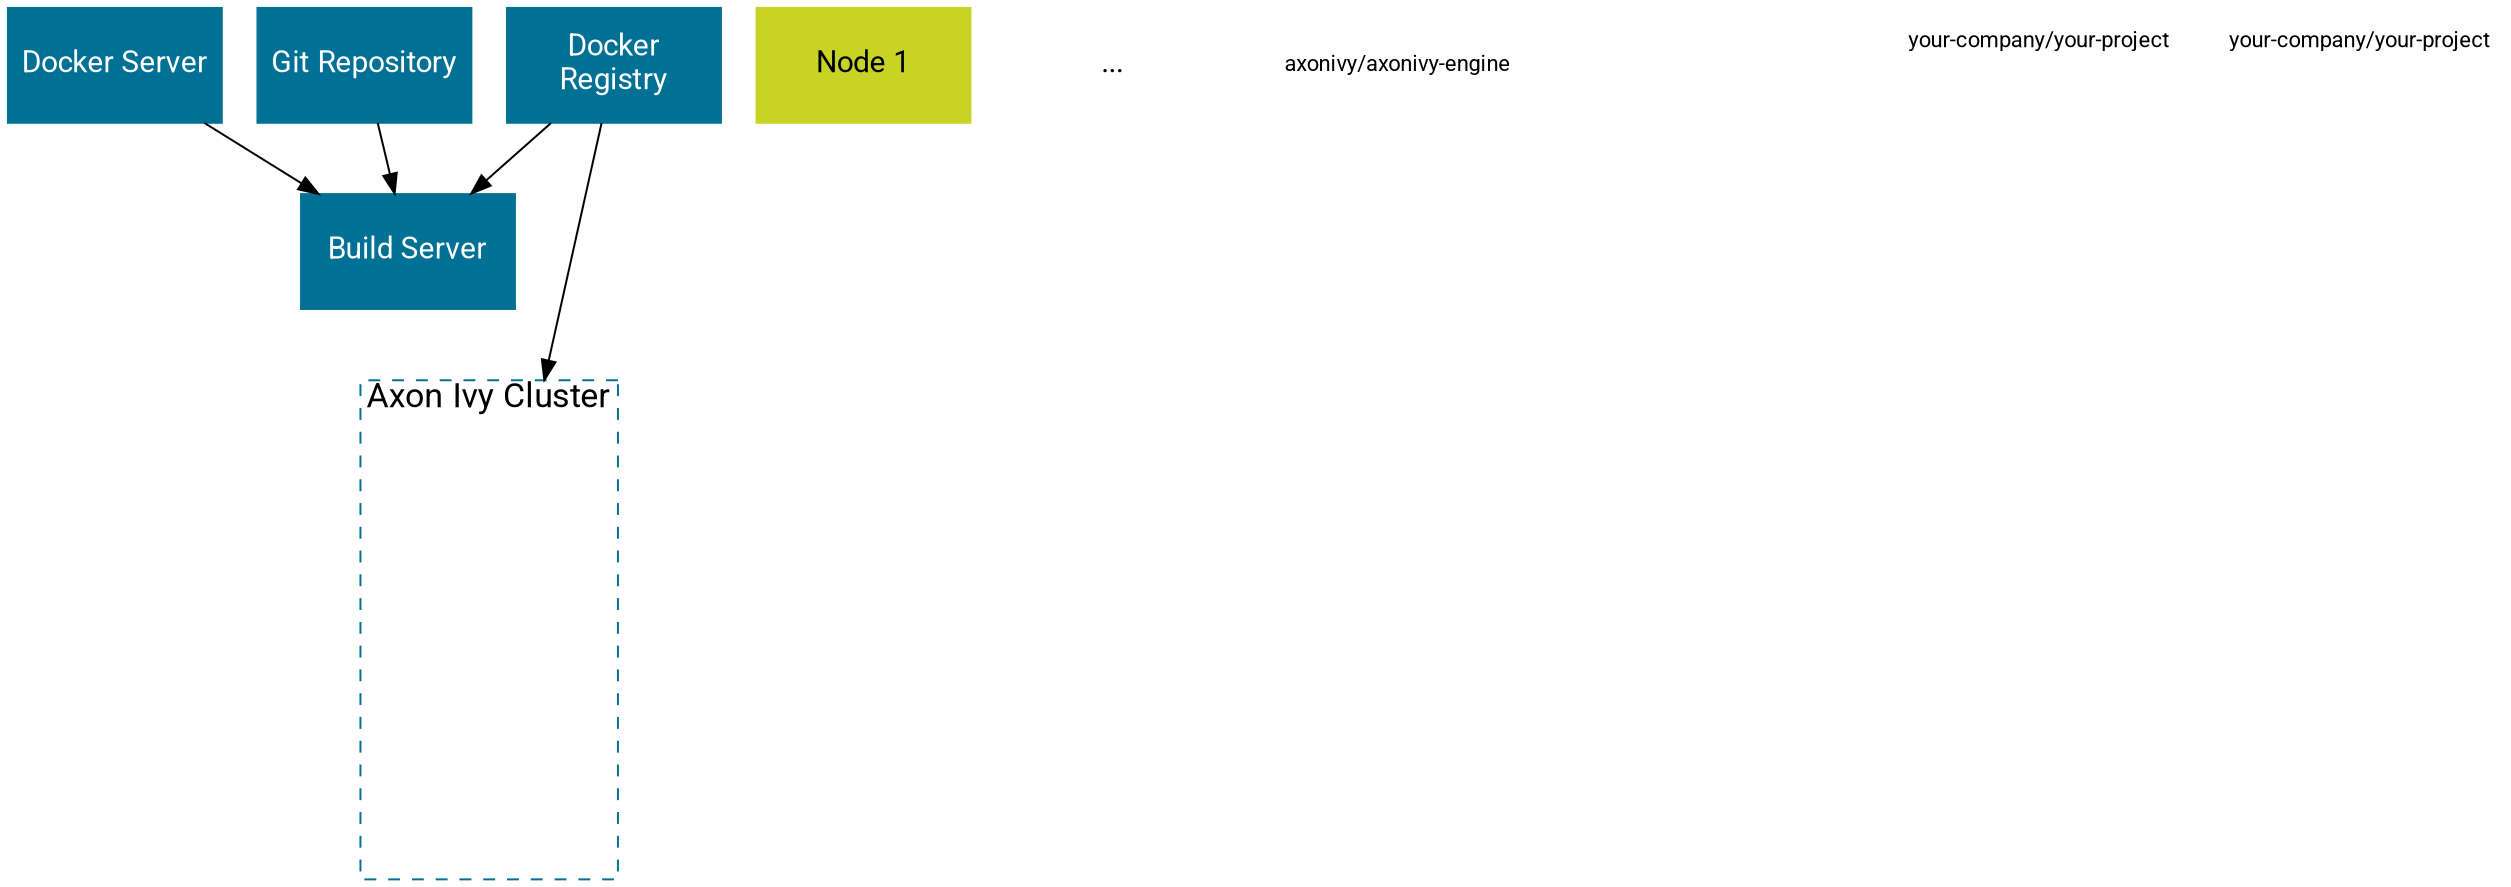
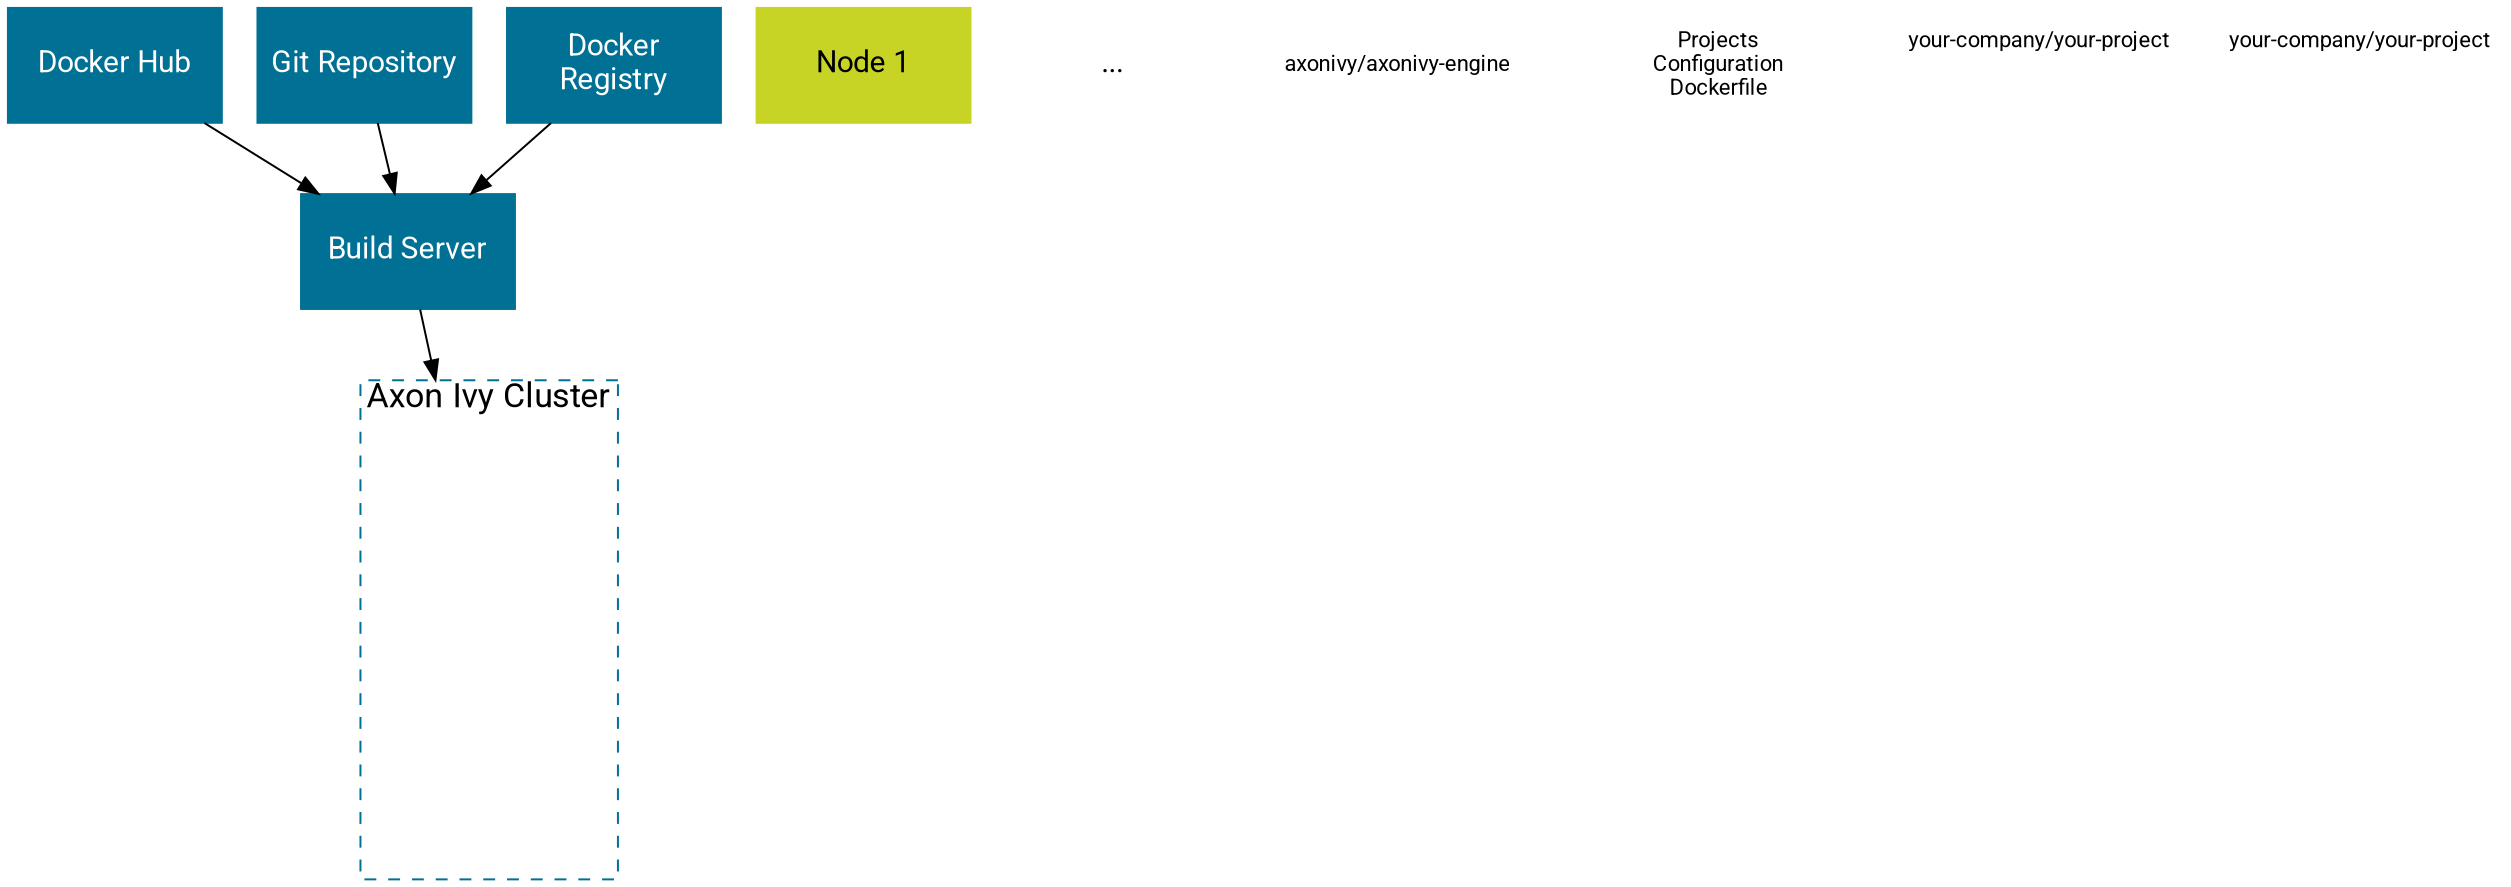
(115, 65) -> (115, 65)
none -> (1719, 65)
(575, 242) -> (426, 335)
